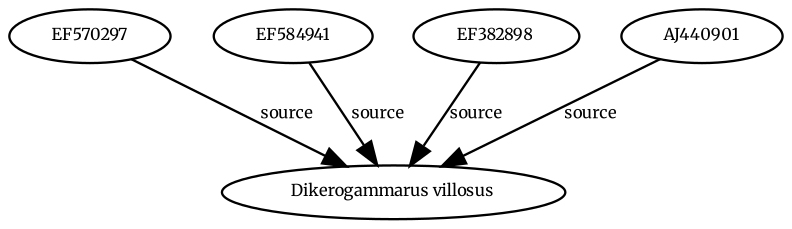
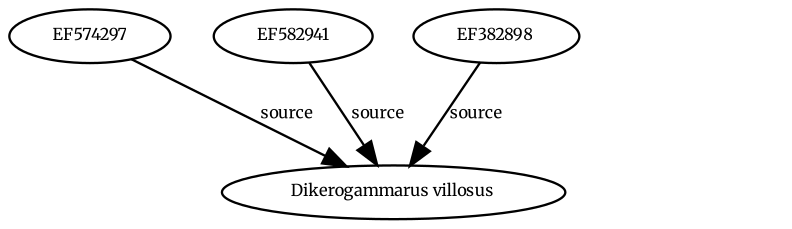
(90, 36) -> (90, 36)
(293, 36) -> (293, 36)
(702, 36) -> none
